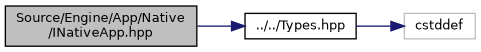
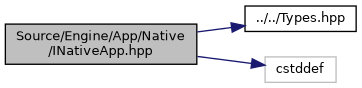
(374, 26) -> (224, 60)
